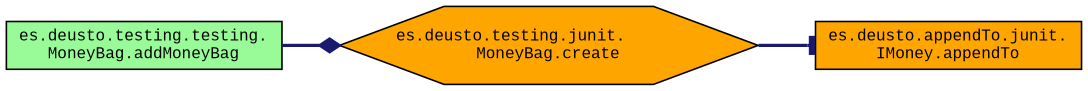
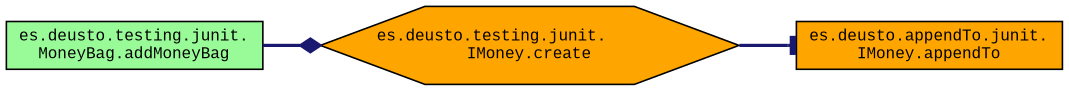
(144, 45) -> (135, 45)
(549, 45) -> (530, 45)
